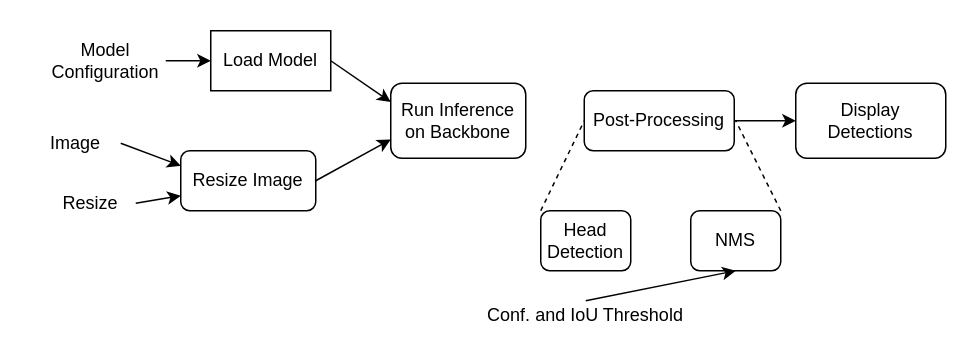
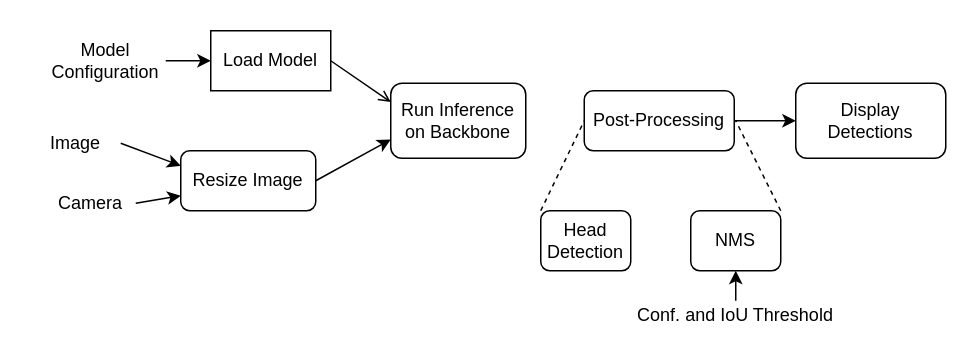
(381, 95) -> (383, 97)
(91, 203) -> (91, 203)
(586, 316) -> (736, 316)
